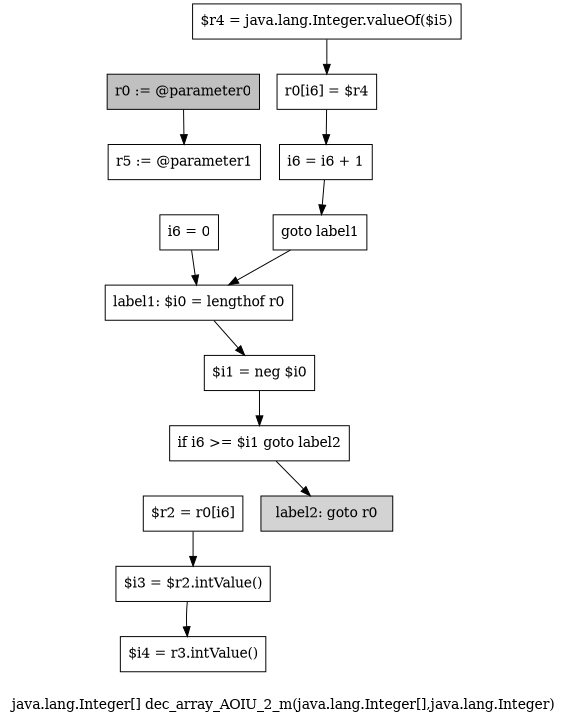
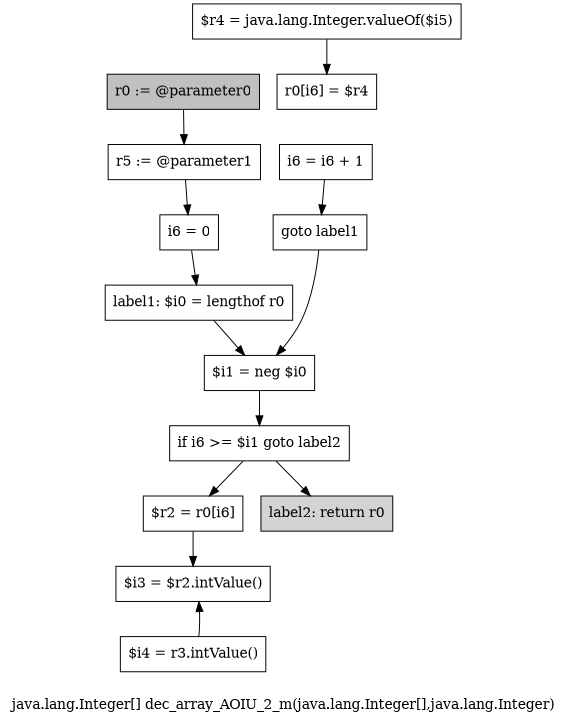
(326, 122) -> none
none -> (186, 192)
(264, 265) -> (309, 302)
none -> (230, 475)
(327, 514) -> (327, 514)
(187, 614) -> (200, 624)
